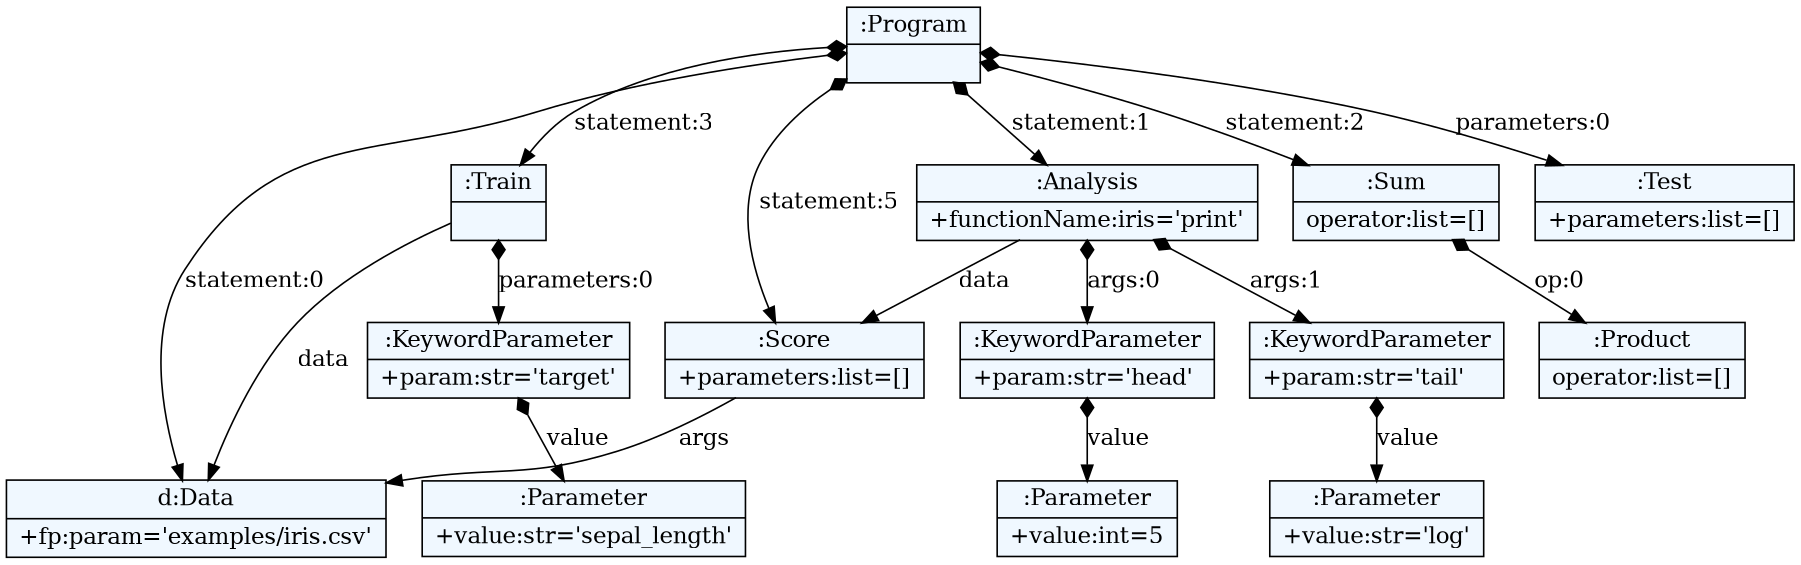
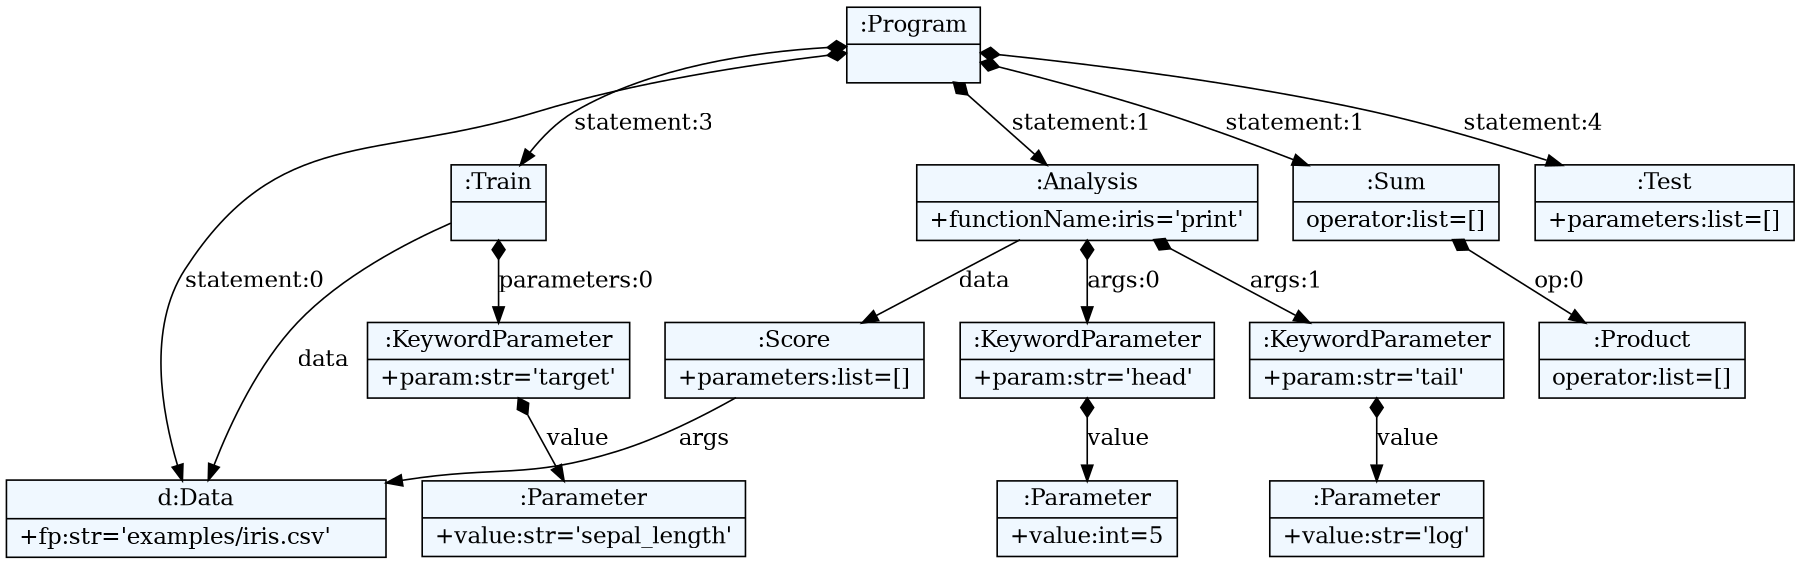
(1296, 124) -> (1296, 124)
(1534, 124) -> (1534, 124)
(752, 185) -> none
(196, 537) -> (175, 537)
